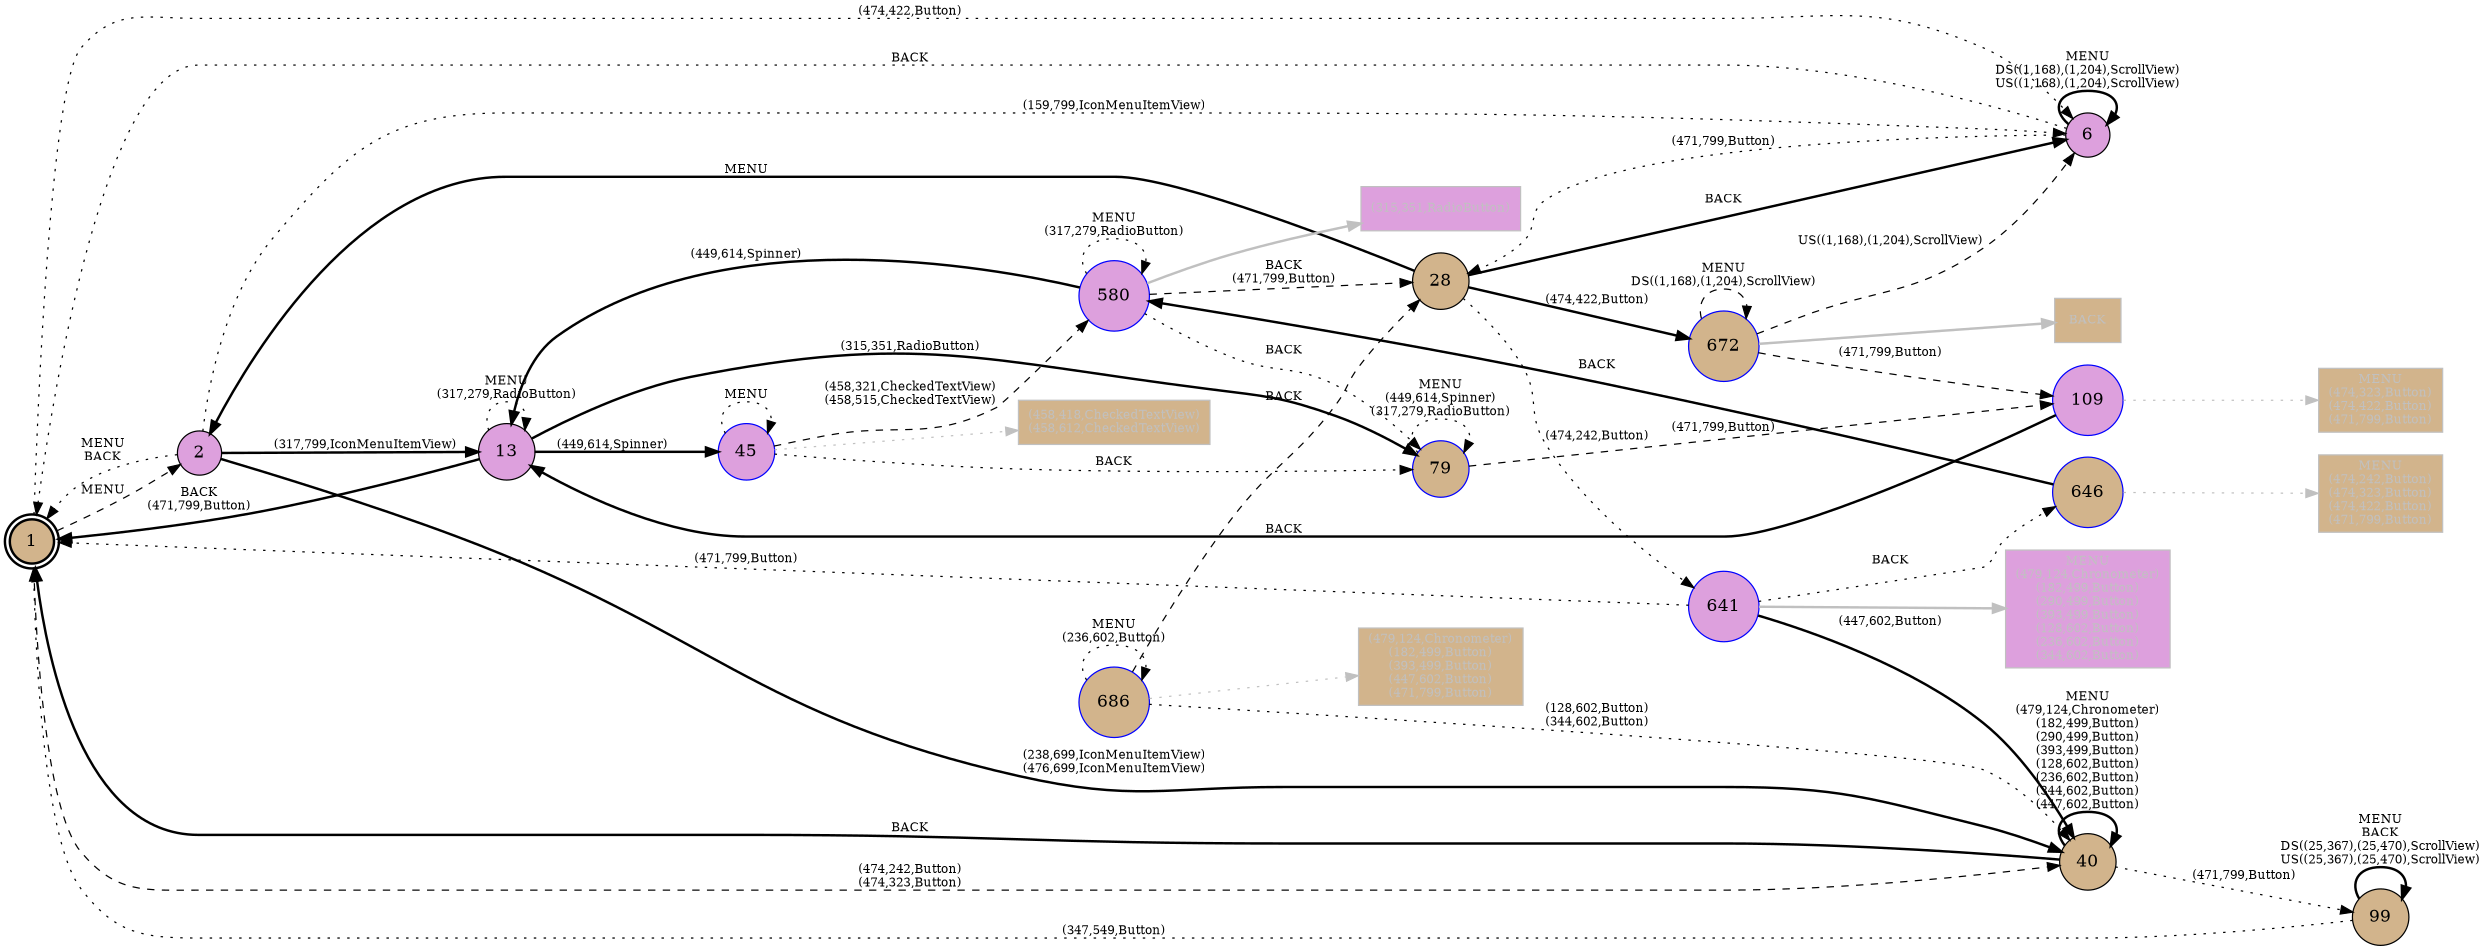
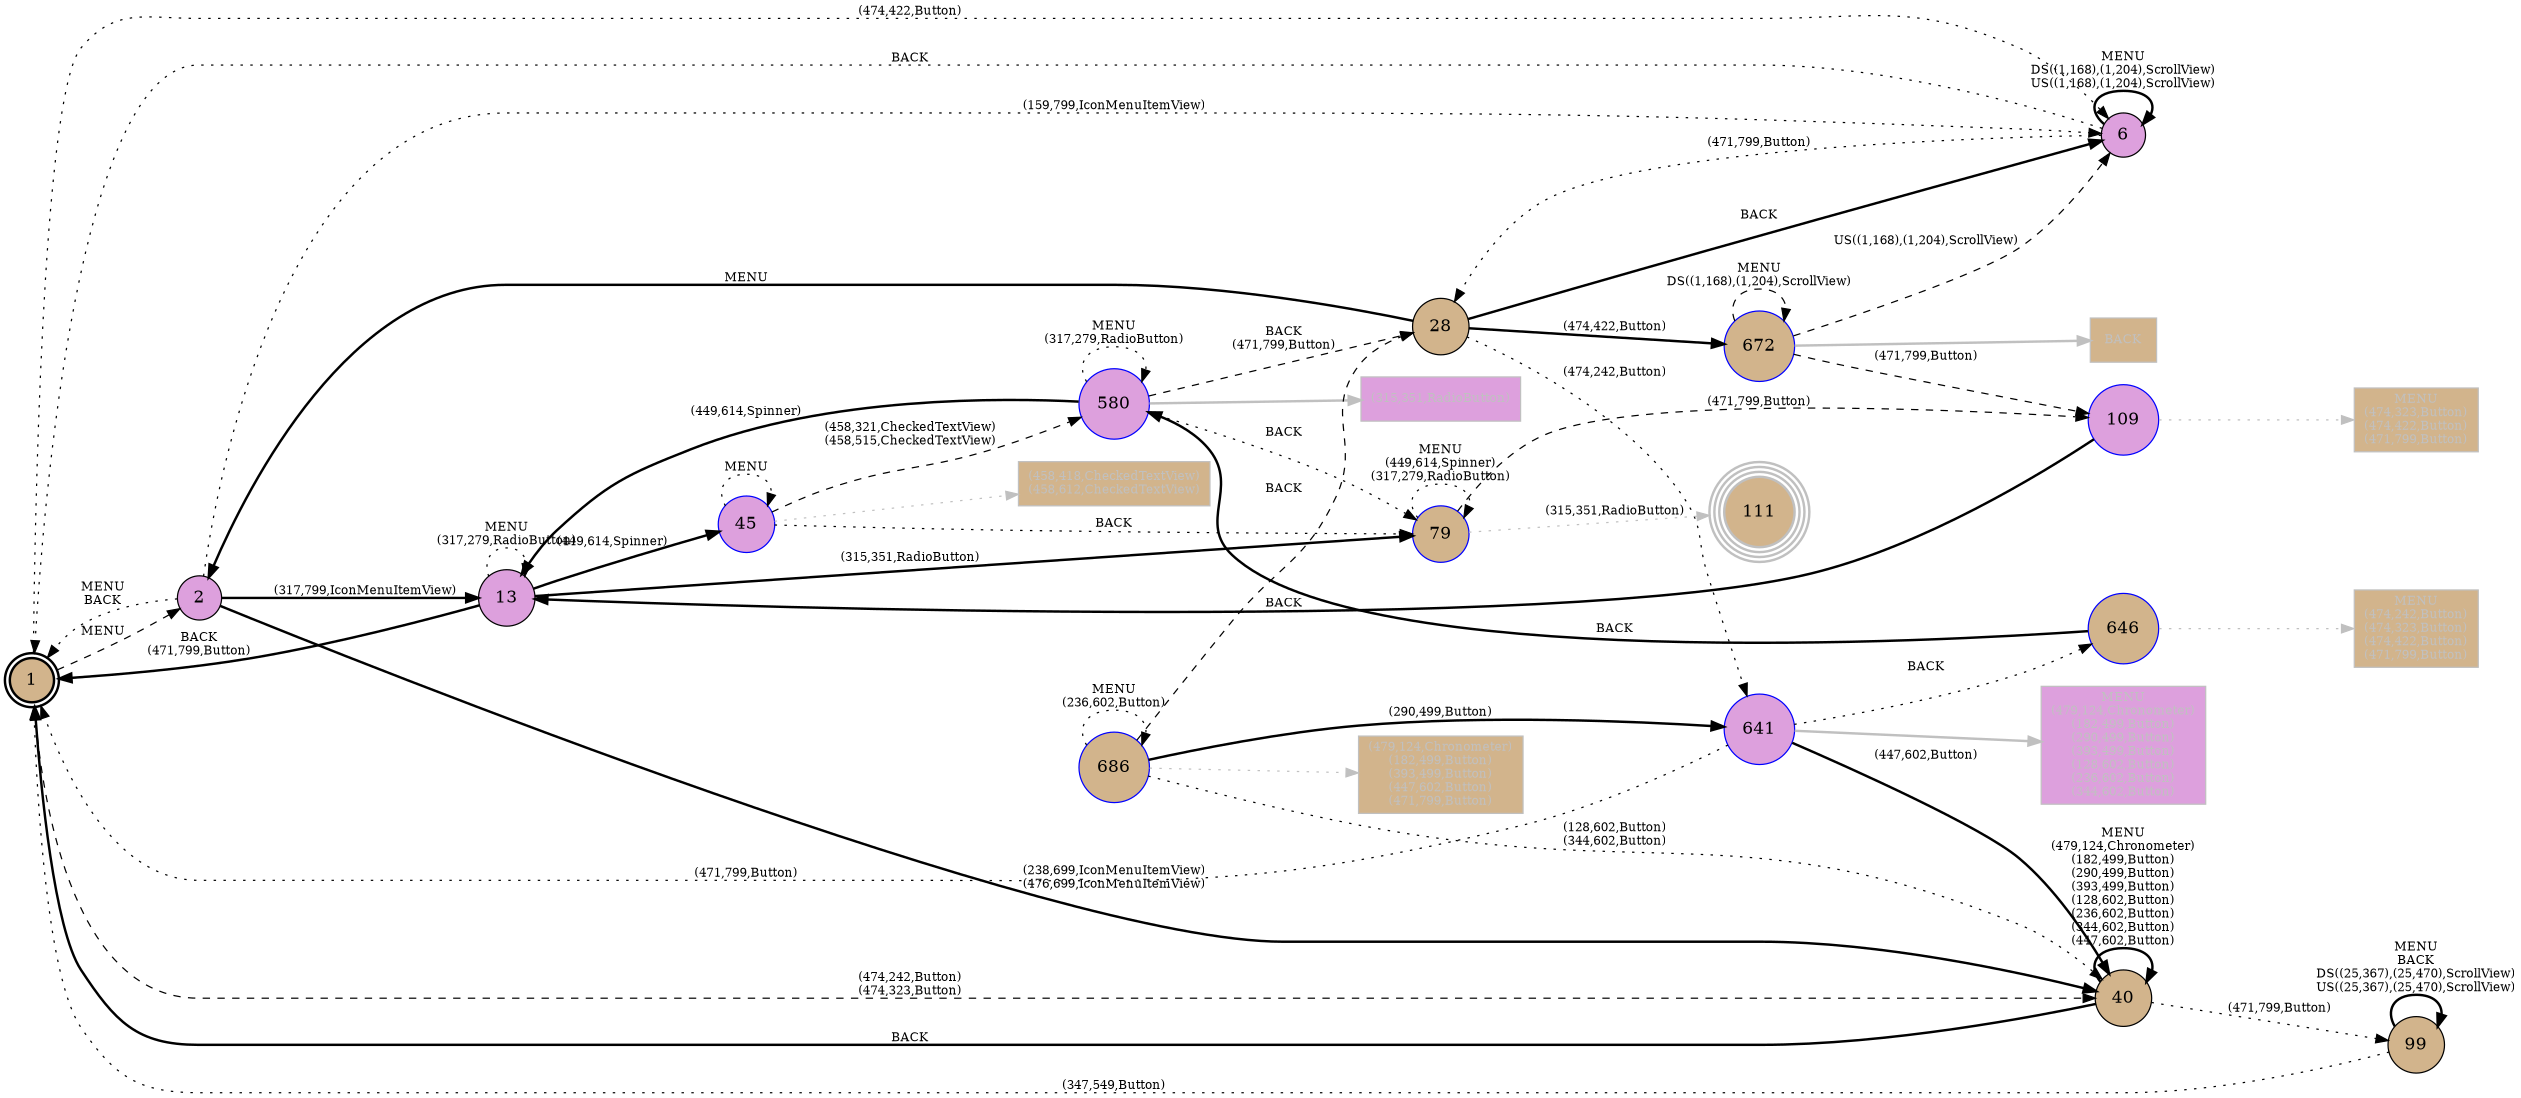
none -> (1759, 512)
none -> (1429, 722)
